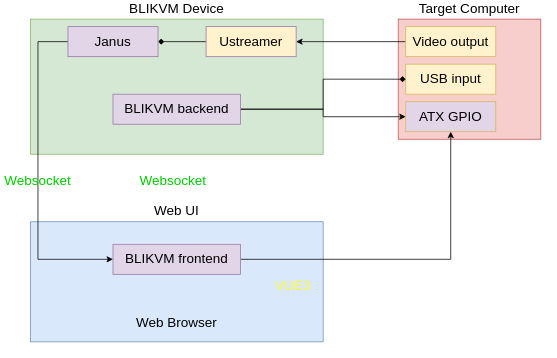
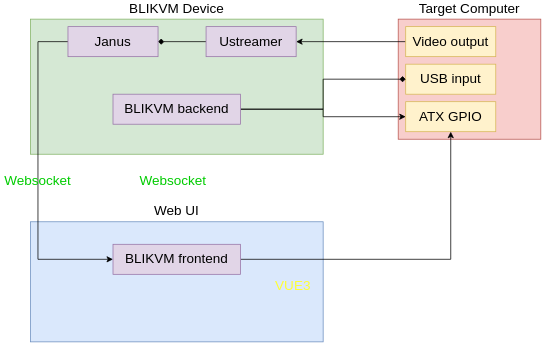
(251, 42) -> (251, 42)
(450, 117) -> (450, 117)
(177, 323) -> none
